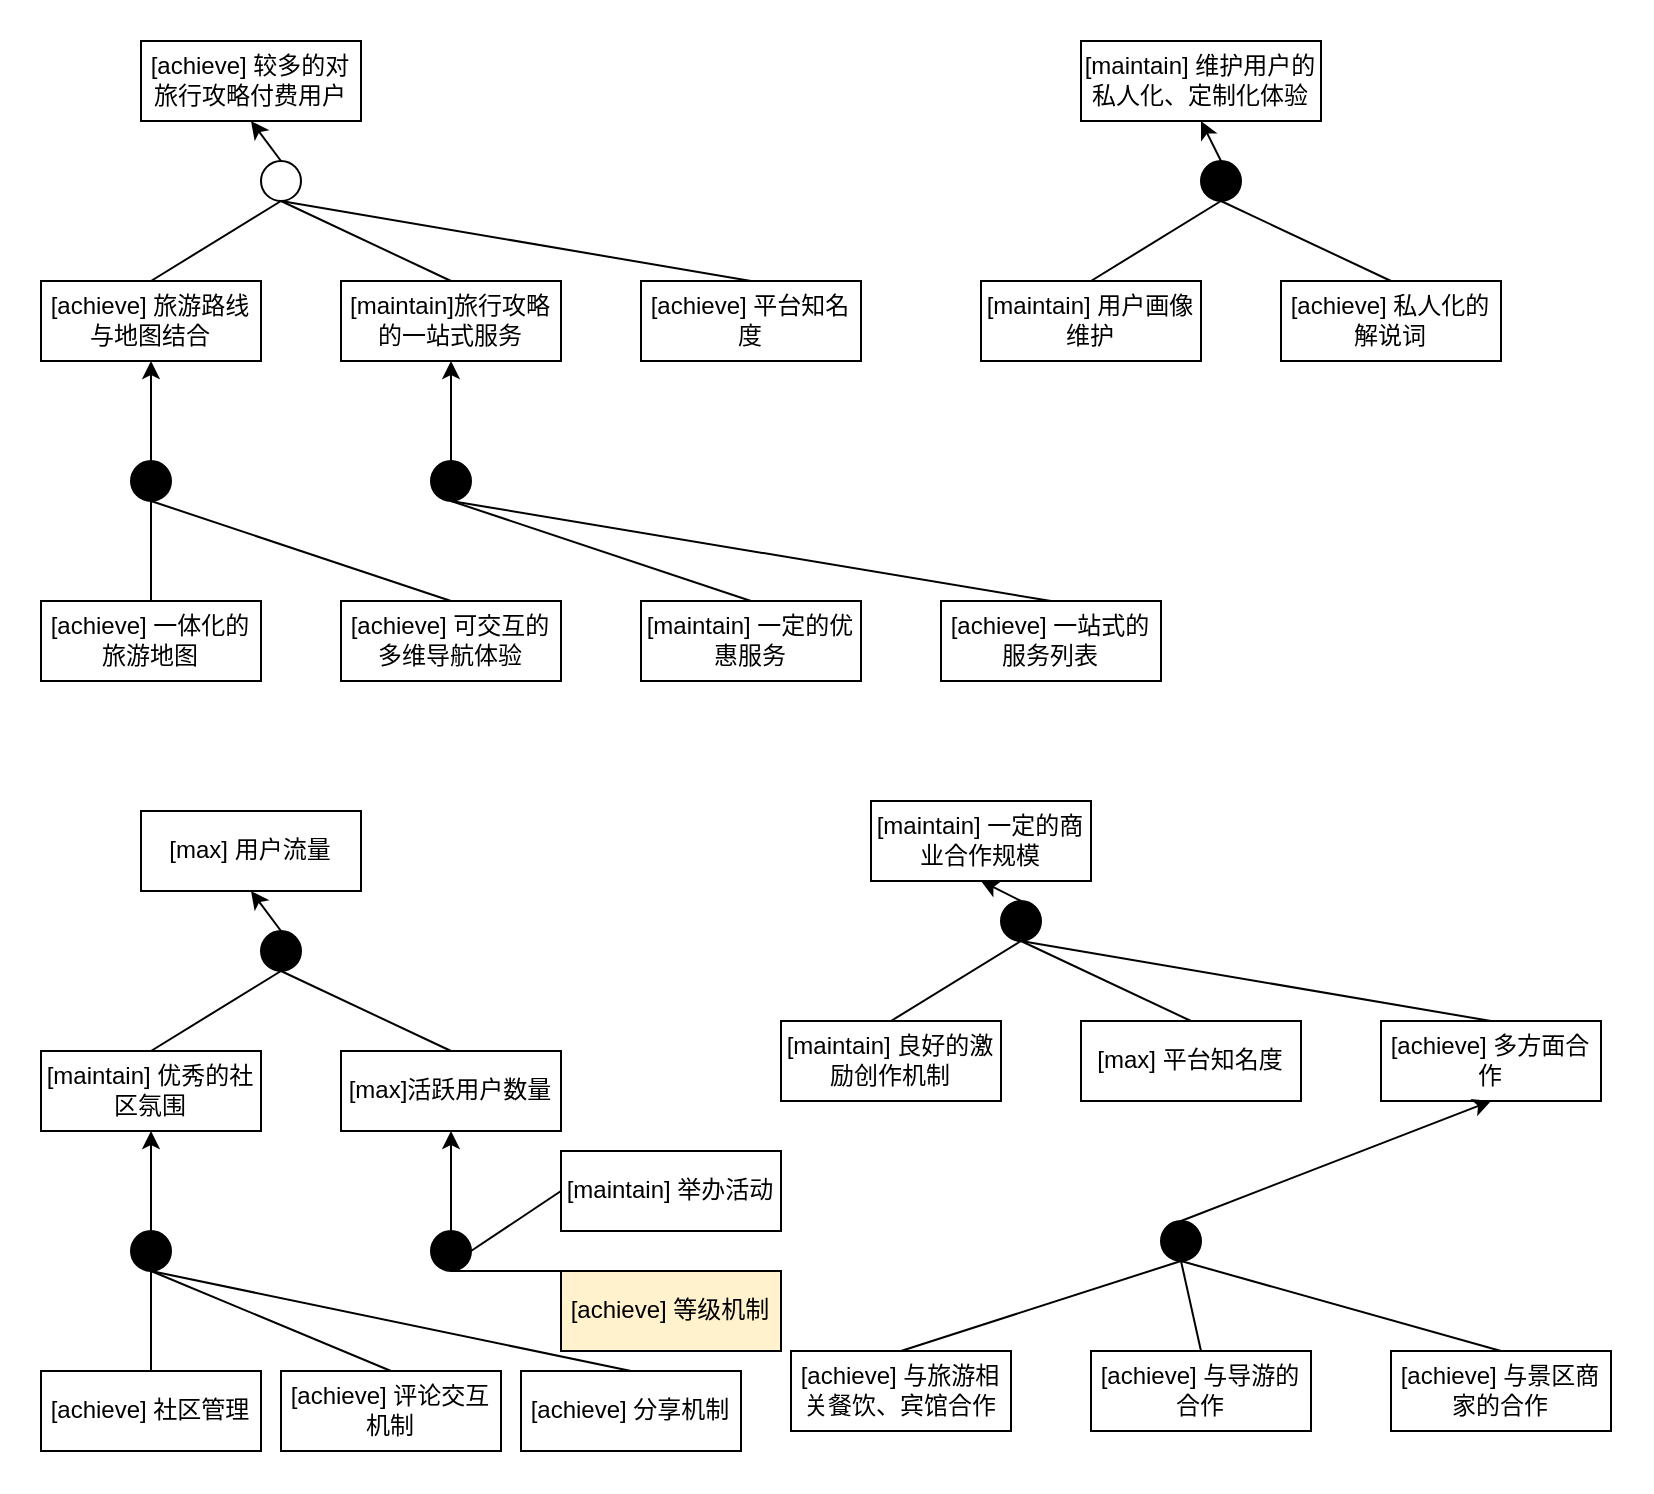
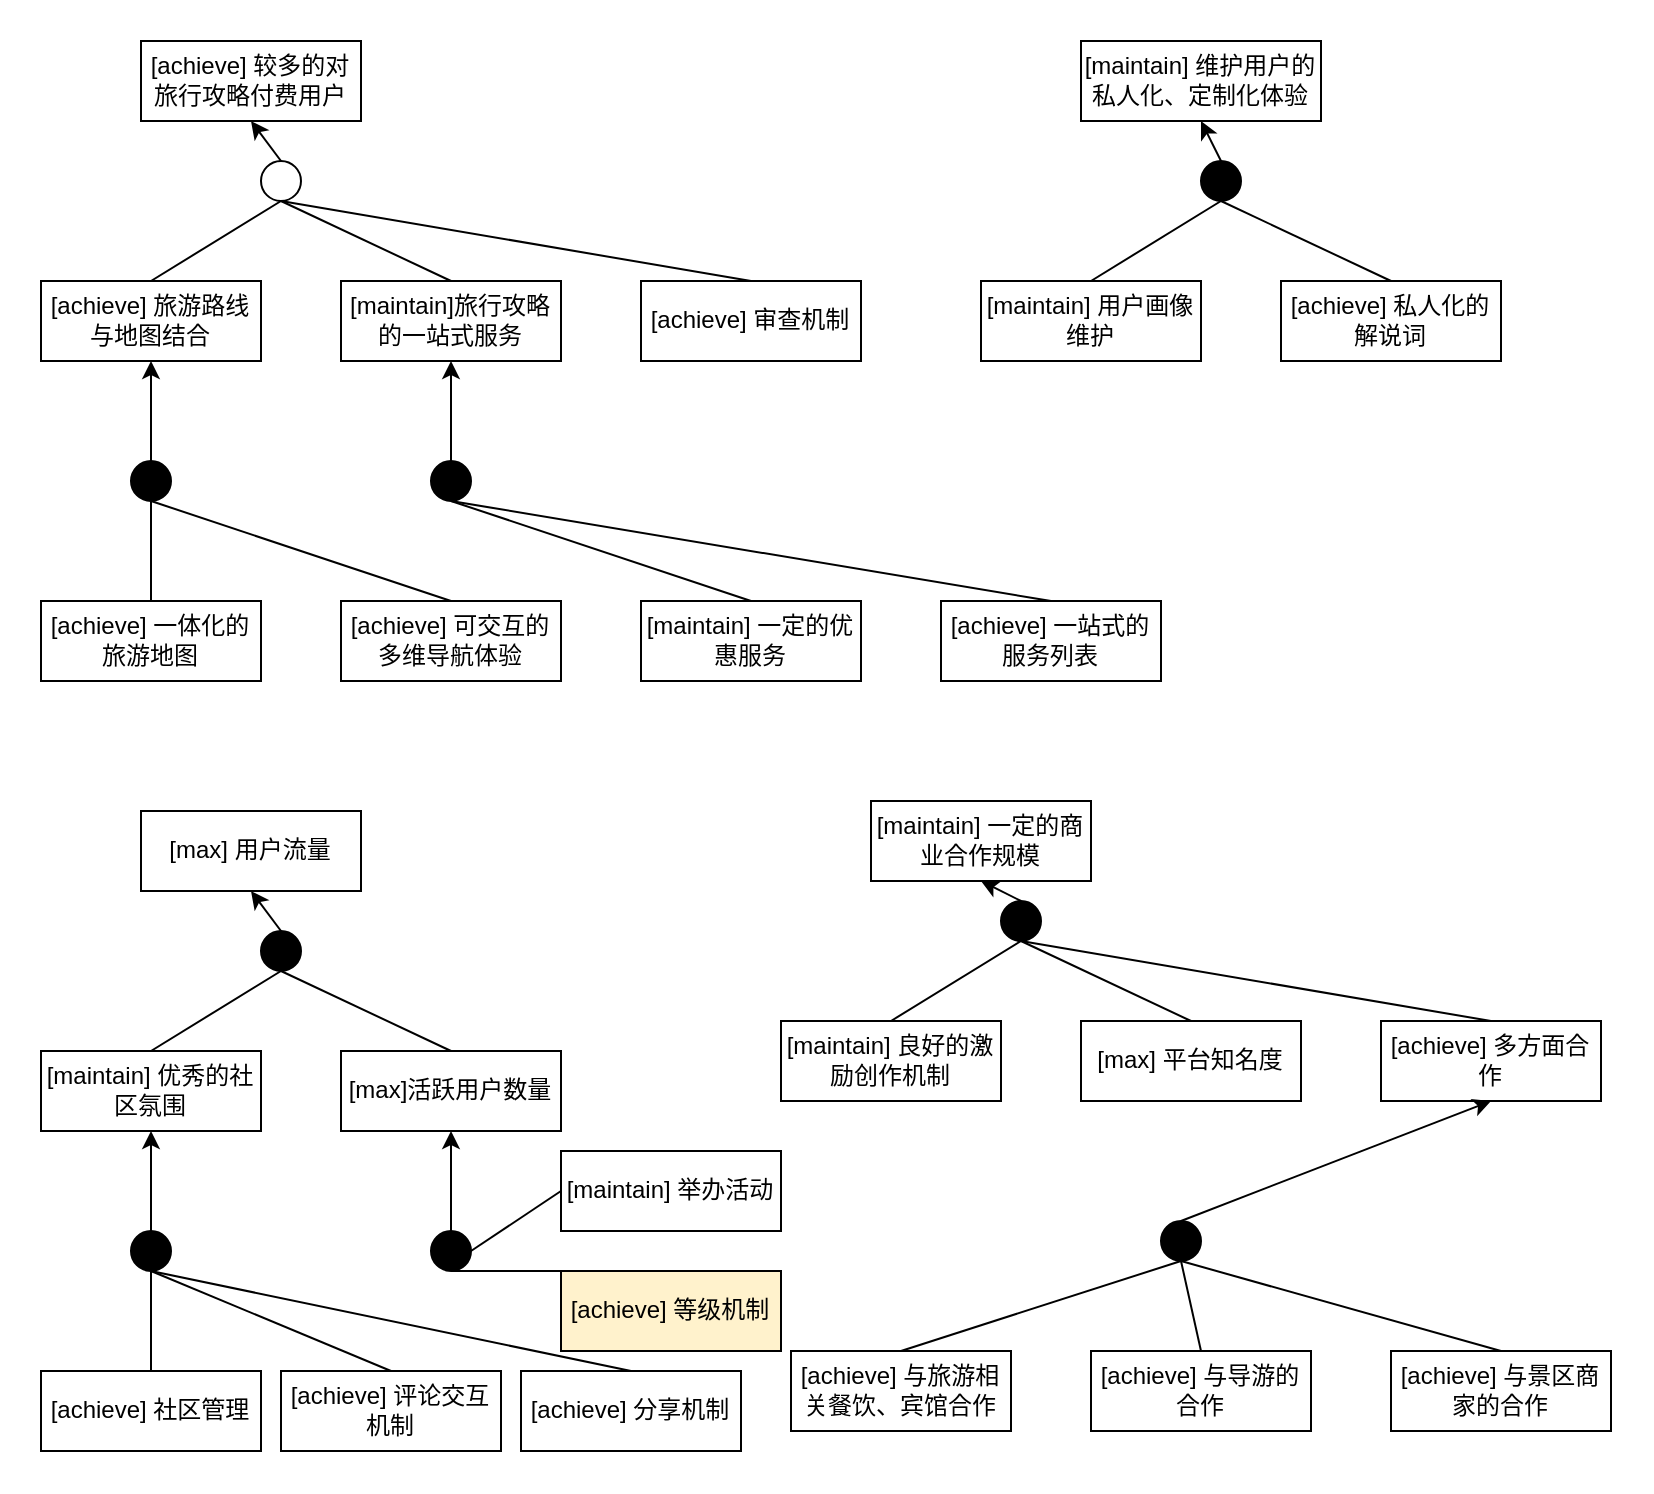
(751, 321) -> (751, 321)
